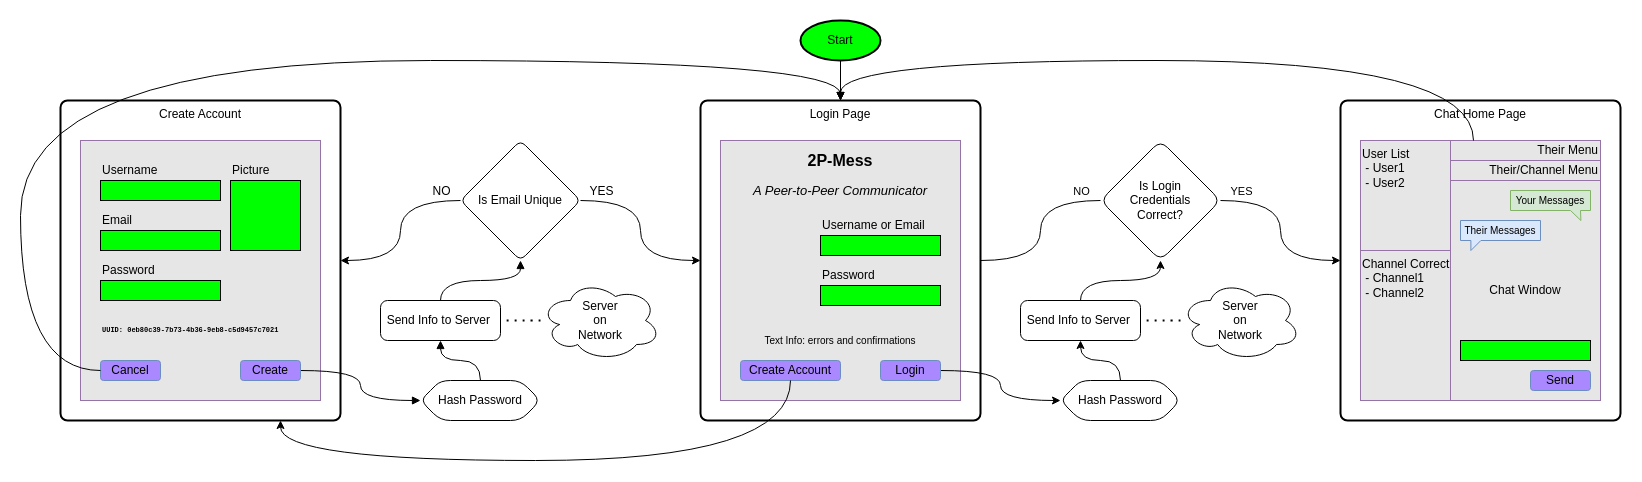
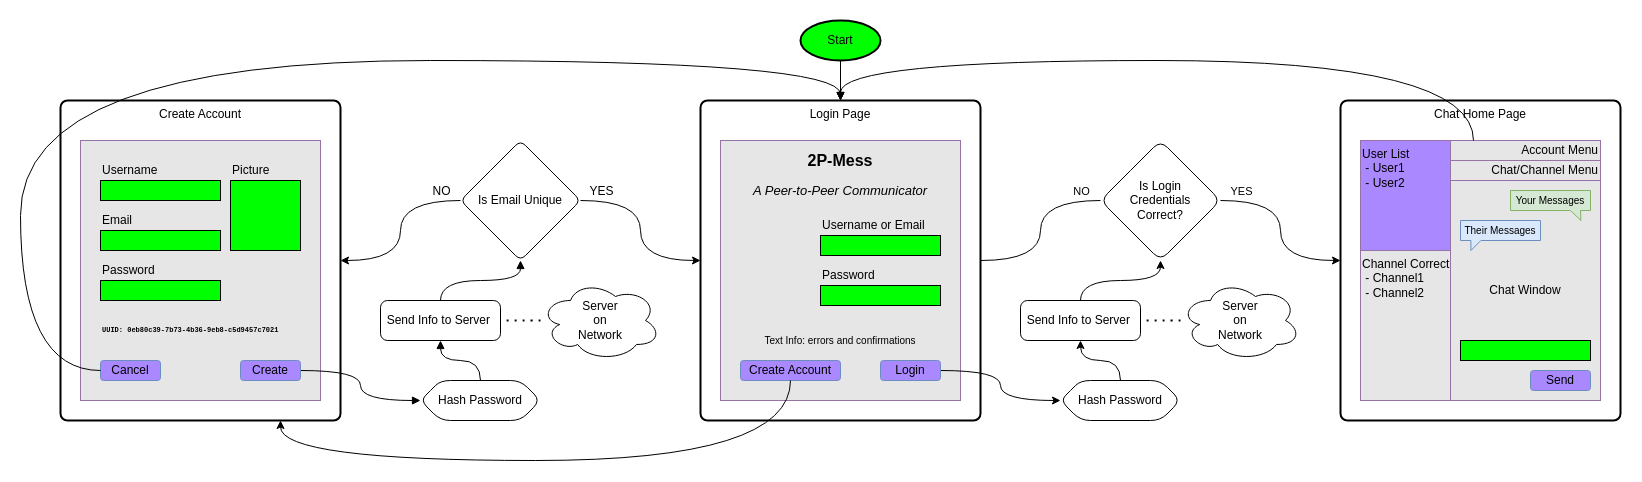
(1568, 151) -> (1560, 151)
(1543, 171) -> (1545, 171)
(1406, 196) -> (1406, 196)
